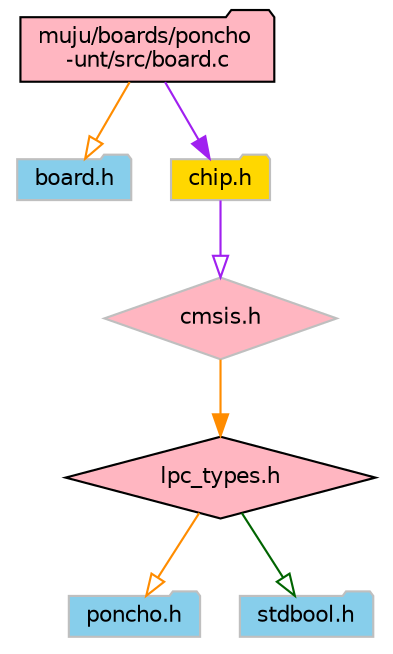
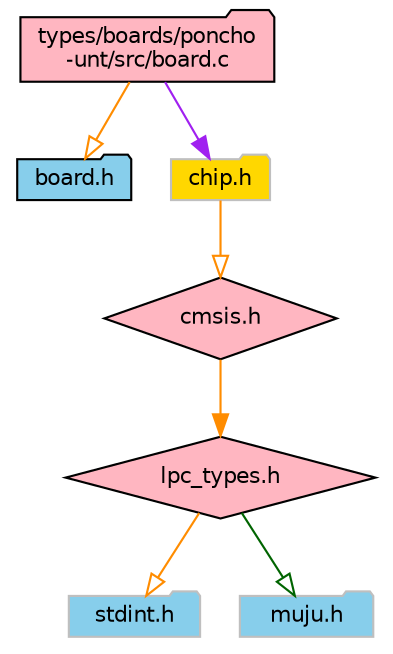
(147, 49) -> (147, 49)
(74, 180) -> (74, 180)
(221, 228) -> (221, 228)
(221, 318) -> (221, 318)
(134, 616) -> (134, 616)
(307, 616) -> (307, 616)
